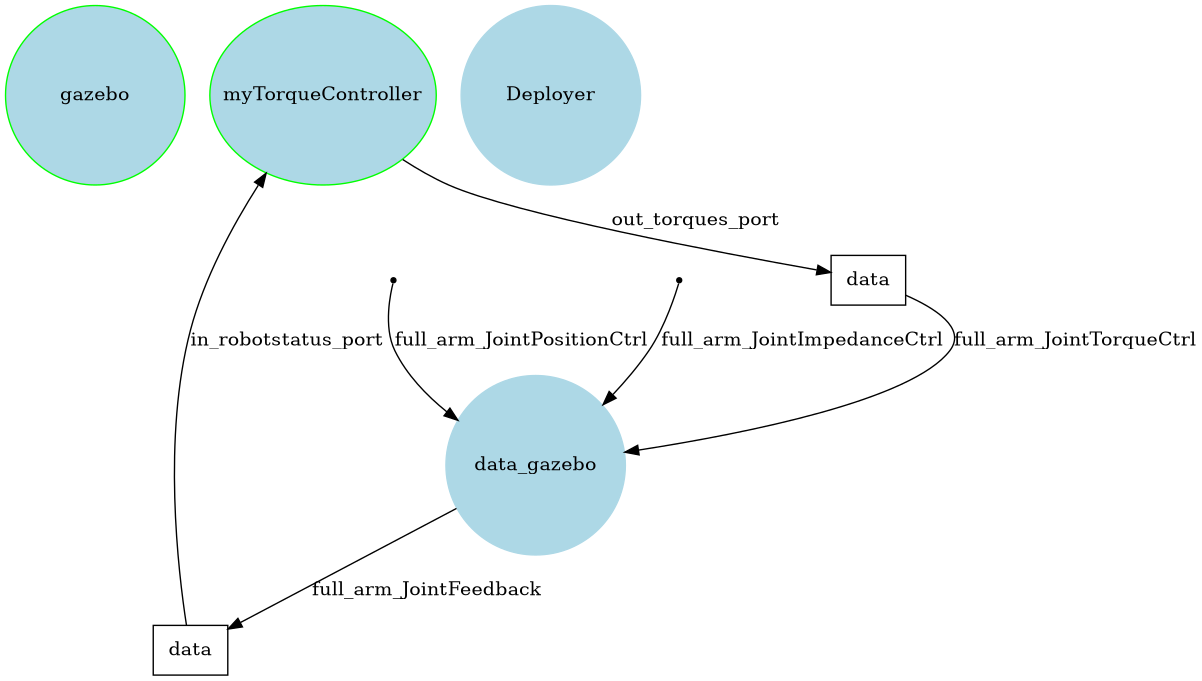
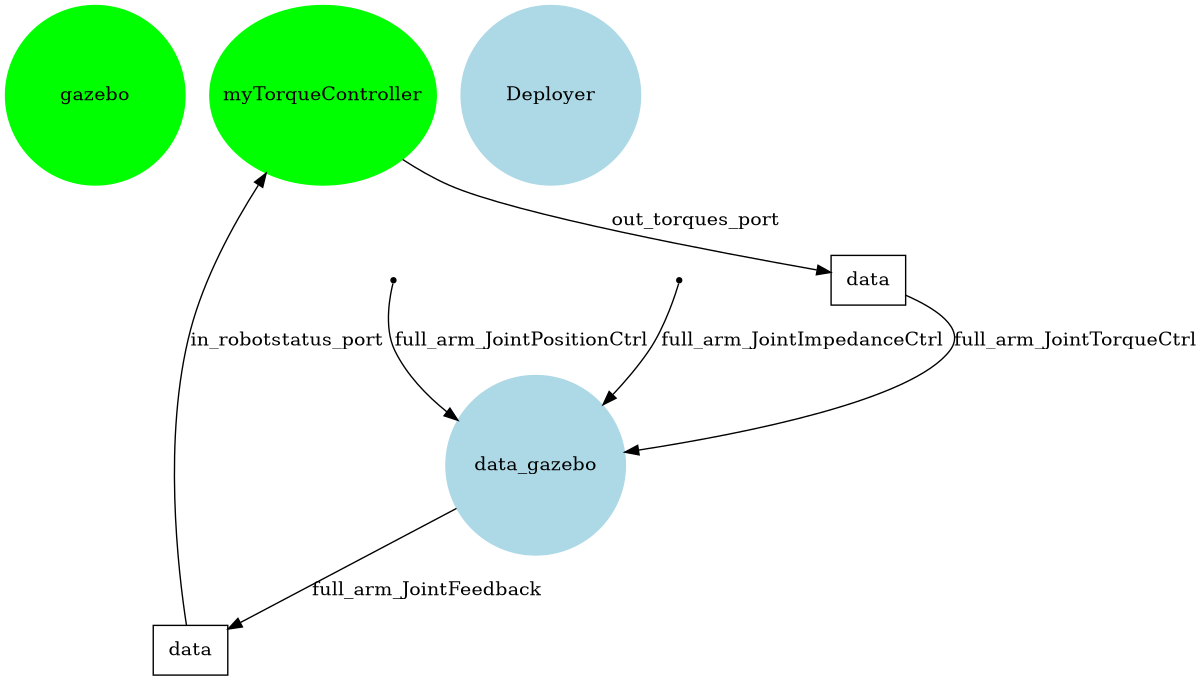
(95, 95) -> (95, 95)
(323, 95) -> (323, 95)
